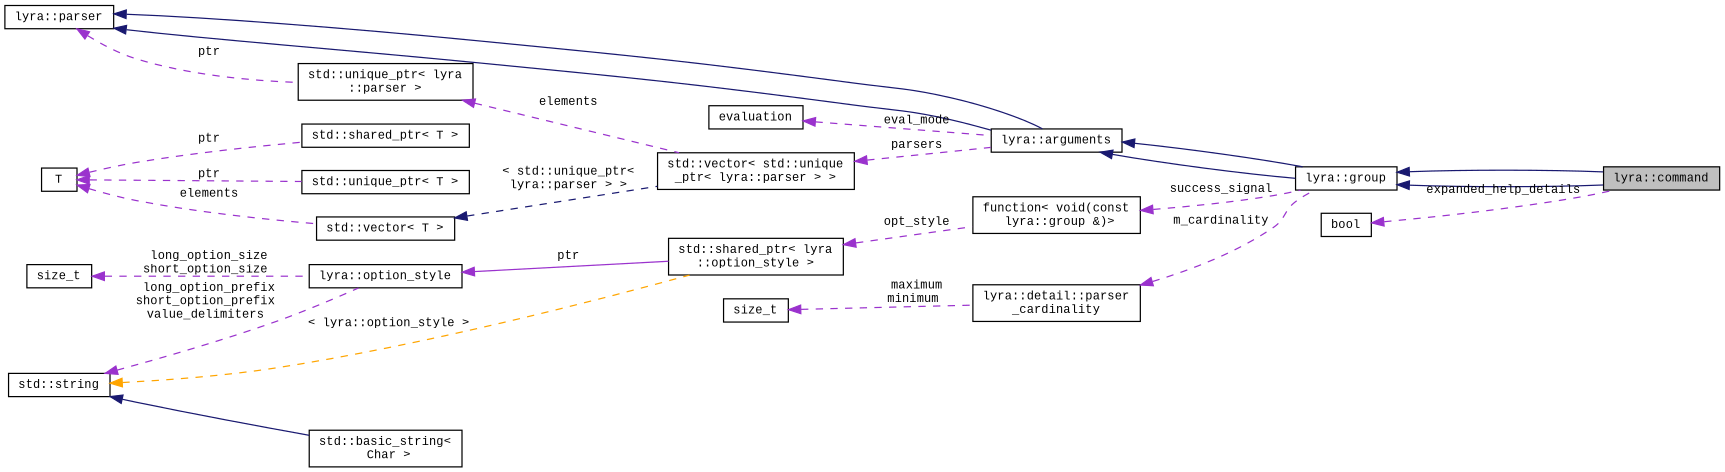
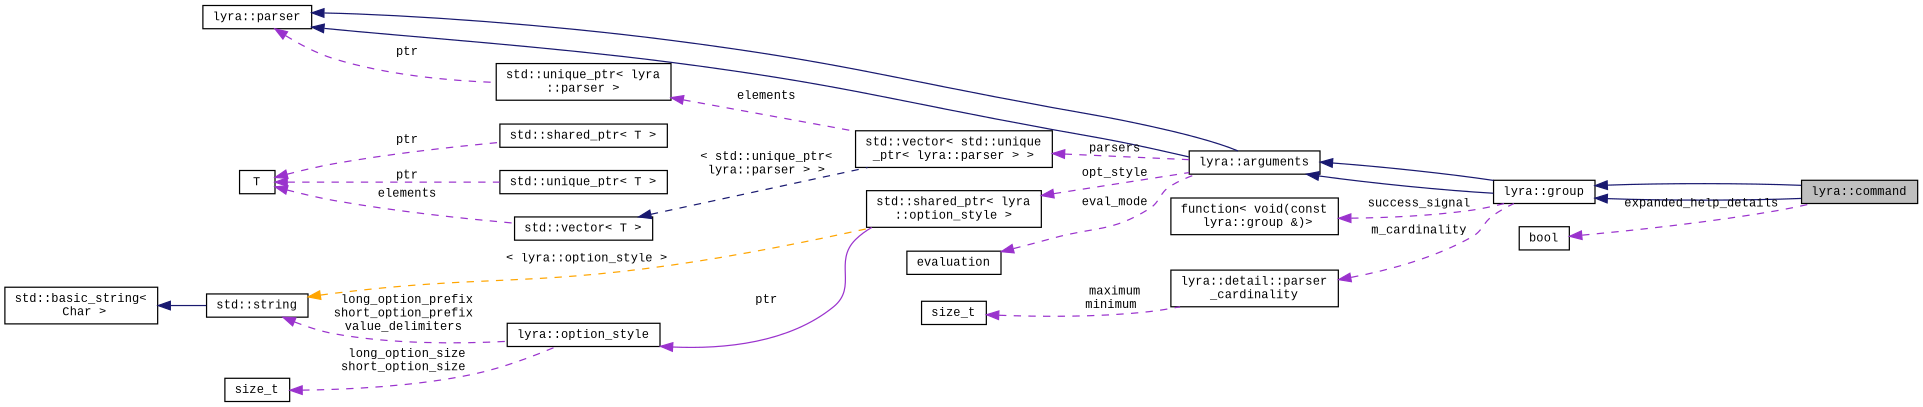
(914, 235) -> (1121, 183)
(216, 418) -> (188, 306)
